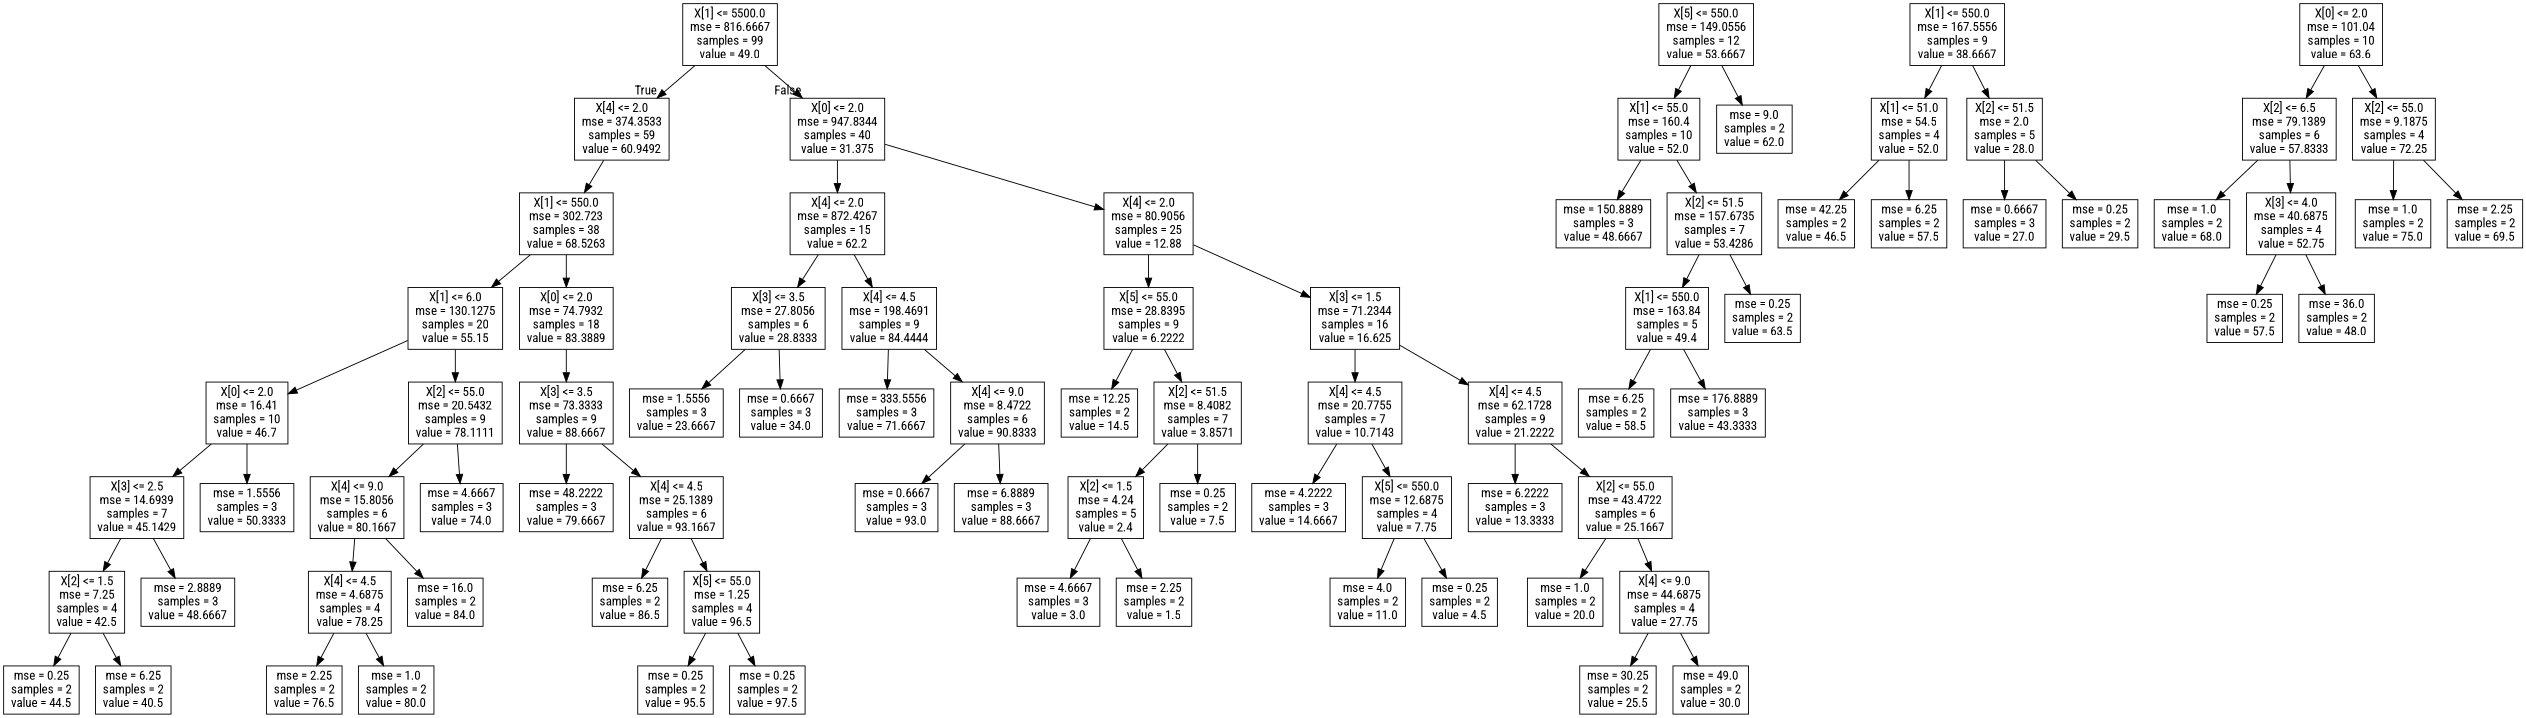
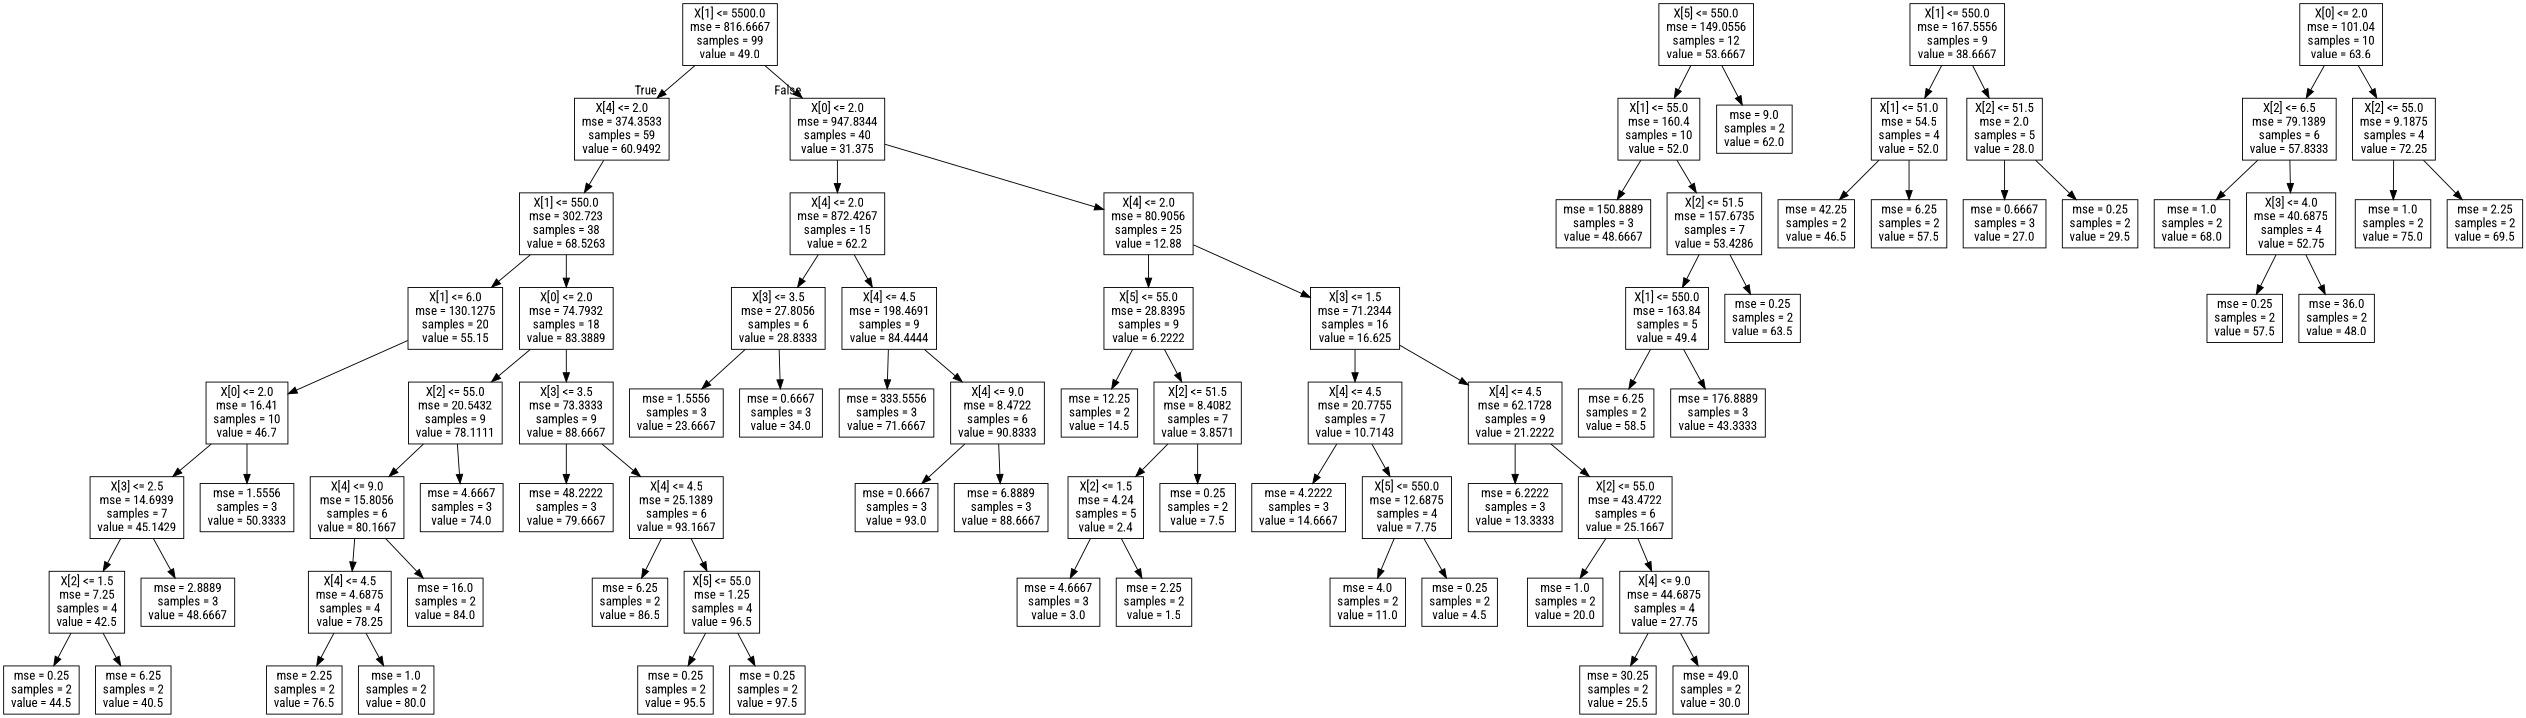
(455, 361) -> (514, 363)
